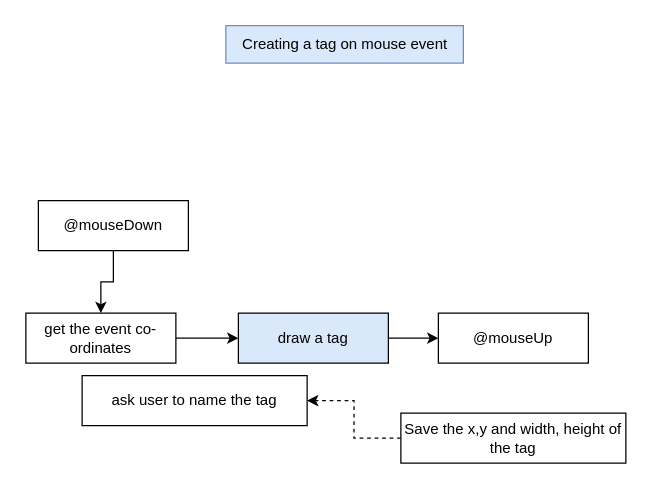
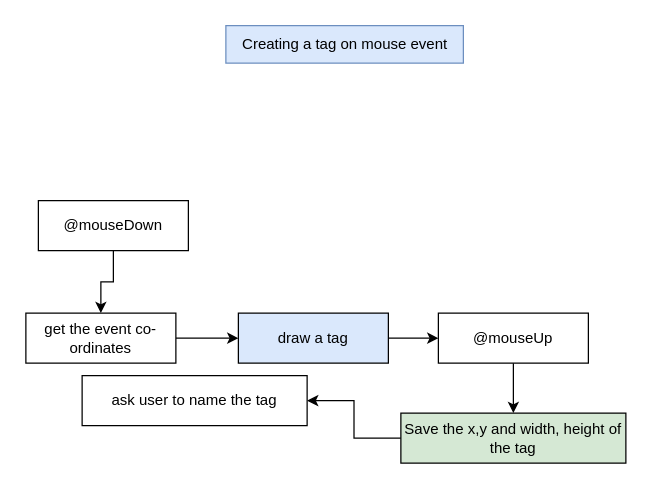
none -> (513, 384)
(354, 423) -> (354, 423)
(513, 438) -> (513, 438)
